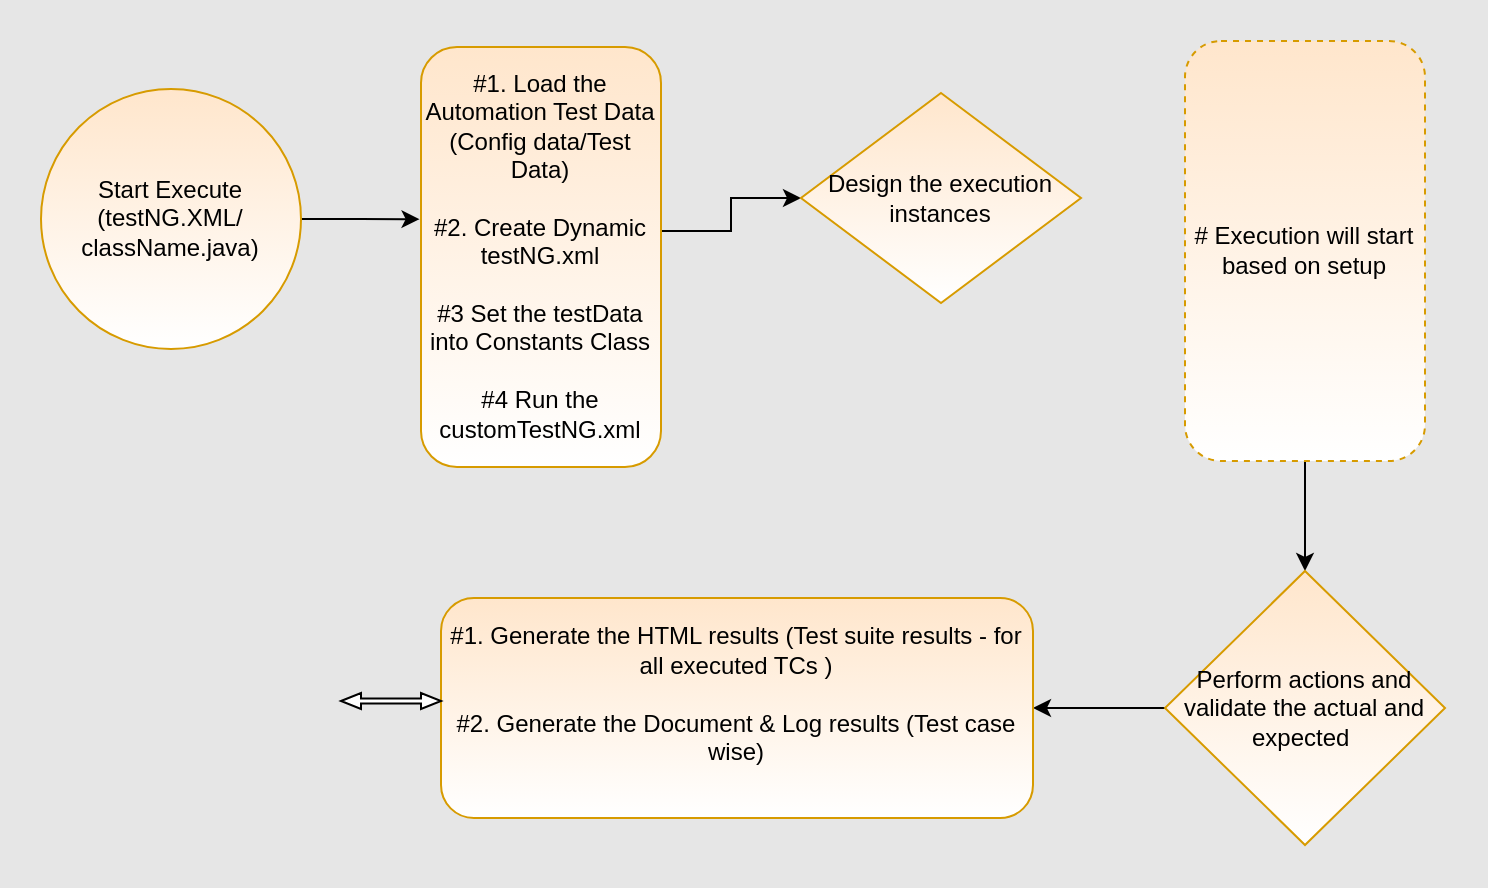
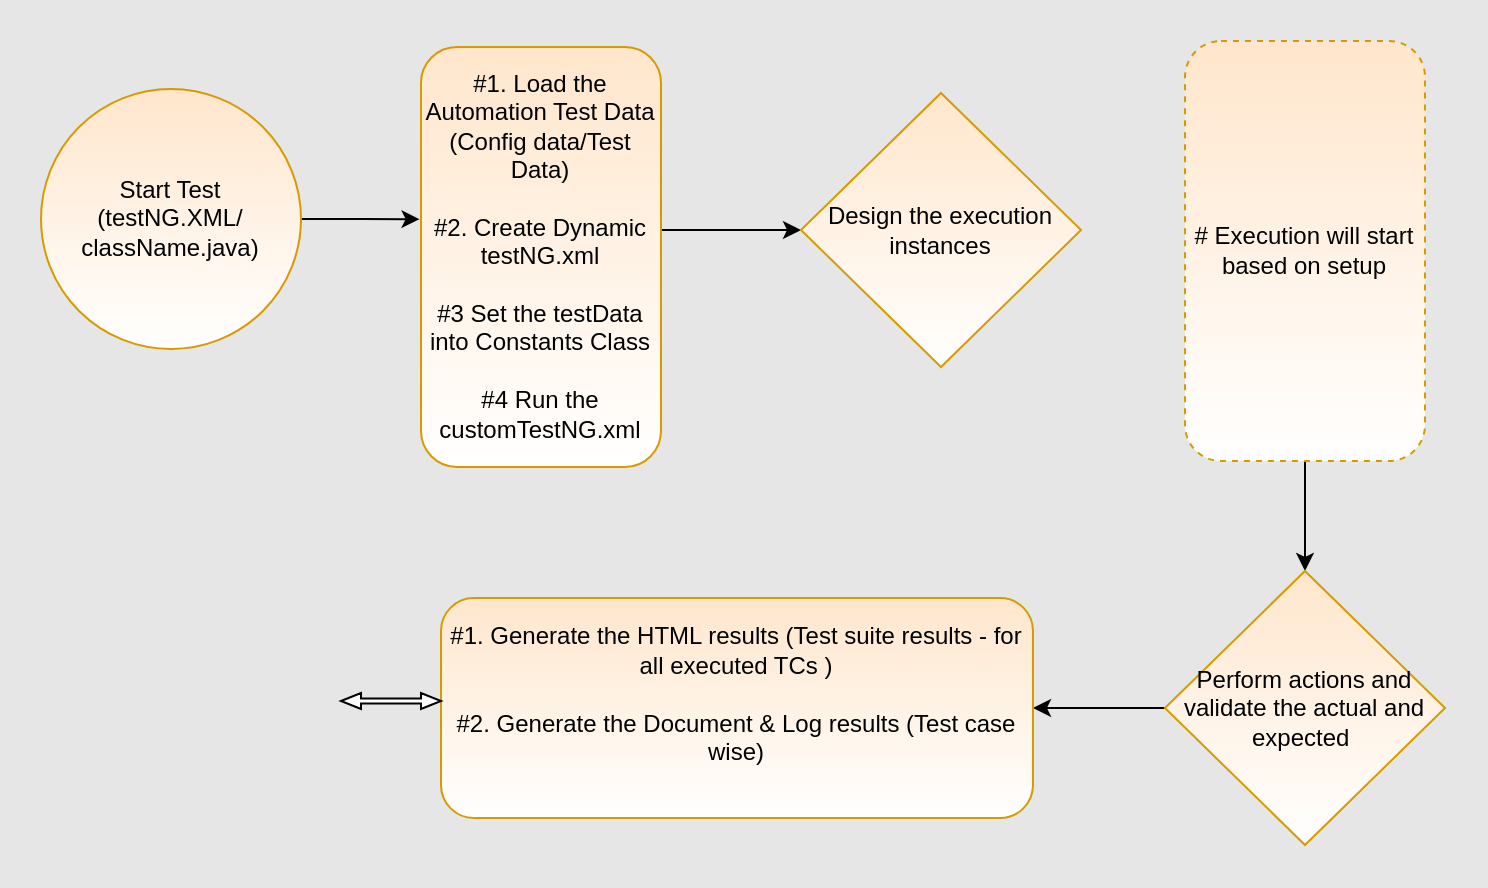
(941, 198) -> (941, 230)
(171, 219) -> (171, 219)
